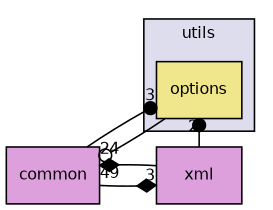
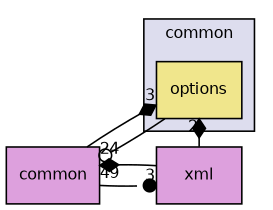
(199, 34) -> (199, 34)
(116, 128) -> (116, 128)
(199, 141) -> (199, 141)
(118, 186) -> (118, 186)
